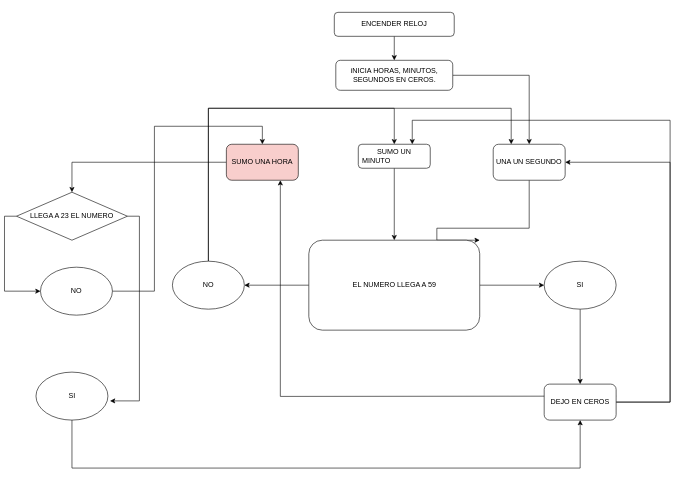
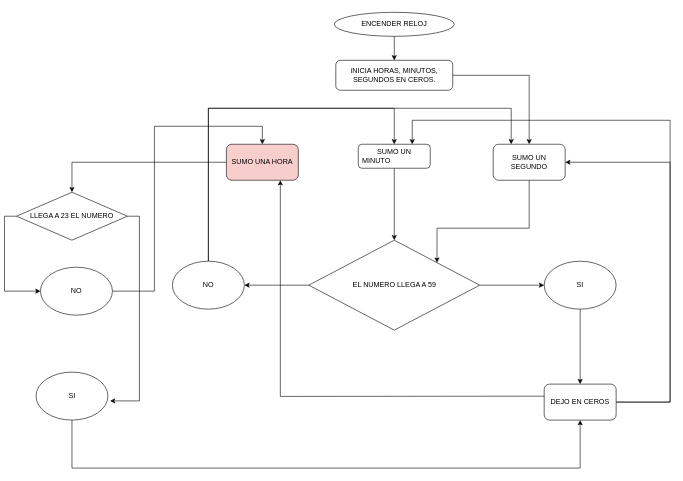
(395, 24) -> (395, 24)
(530, 162) -> (530, 162)
(395, 285) -> (395, 285)
